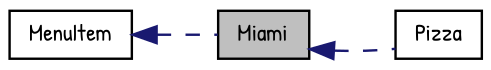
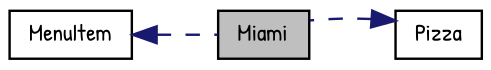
(365, 51) -> (341, 19)
